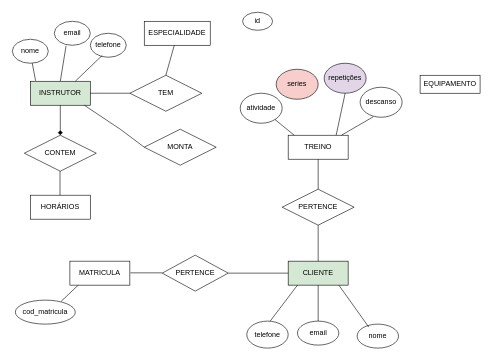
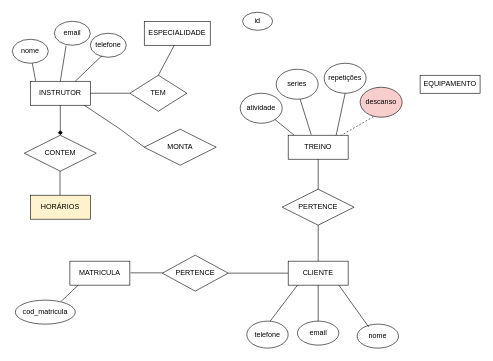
(345, 78) -> (345, 78)
(297, 84) -> (297, 84)
(60, 93) -> (60, 93)
(166, 93) -> (158, 93)
(381, 102) -> (381, 102)
none -> (306, 117)
(358, 126) -> (358, 126)
(60, 207) -> (60, 207)
(318, 273) -> (318, 273)
